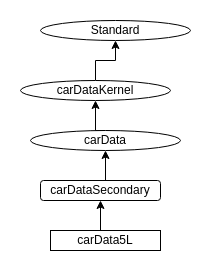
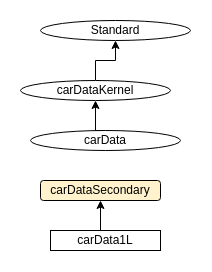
(106, 170) -> none
(101, 191) -> (101, 191)
(106, 241) -> (106, 241)
